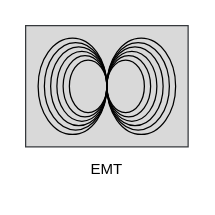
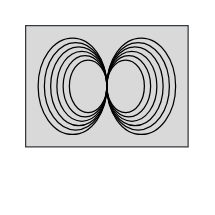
(107, 169) -> none
